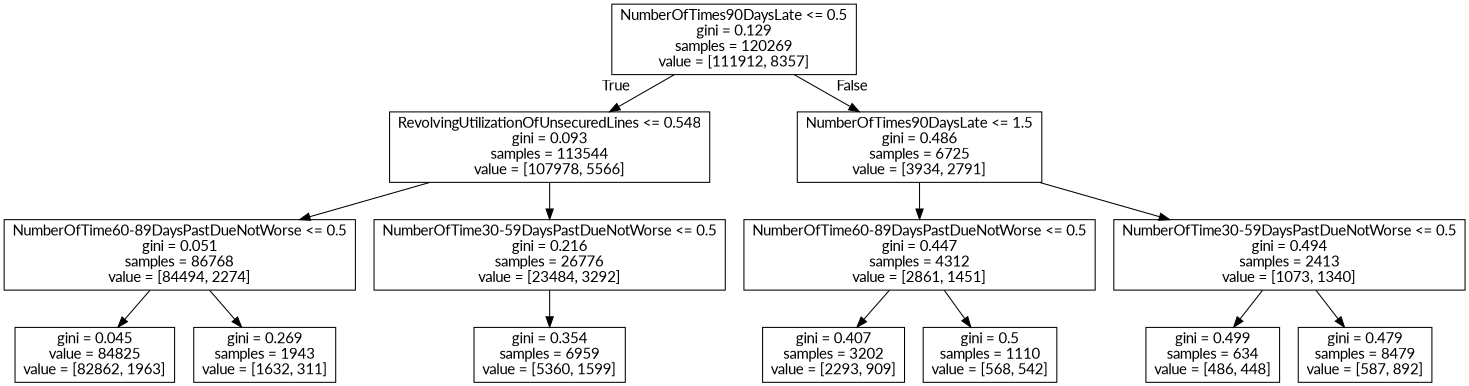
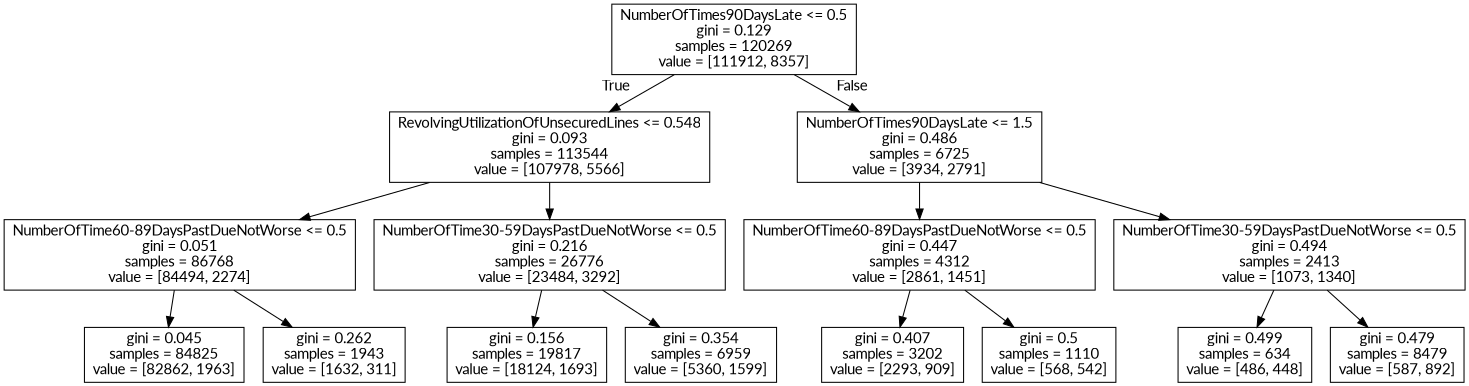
(95, 355) -> (164, 355)
(265, 355) -> (334, 355)
none -> (527, 355)
